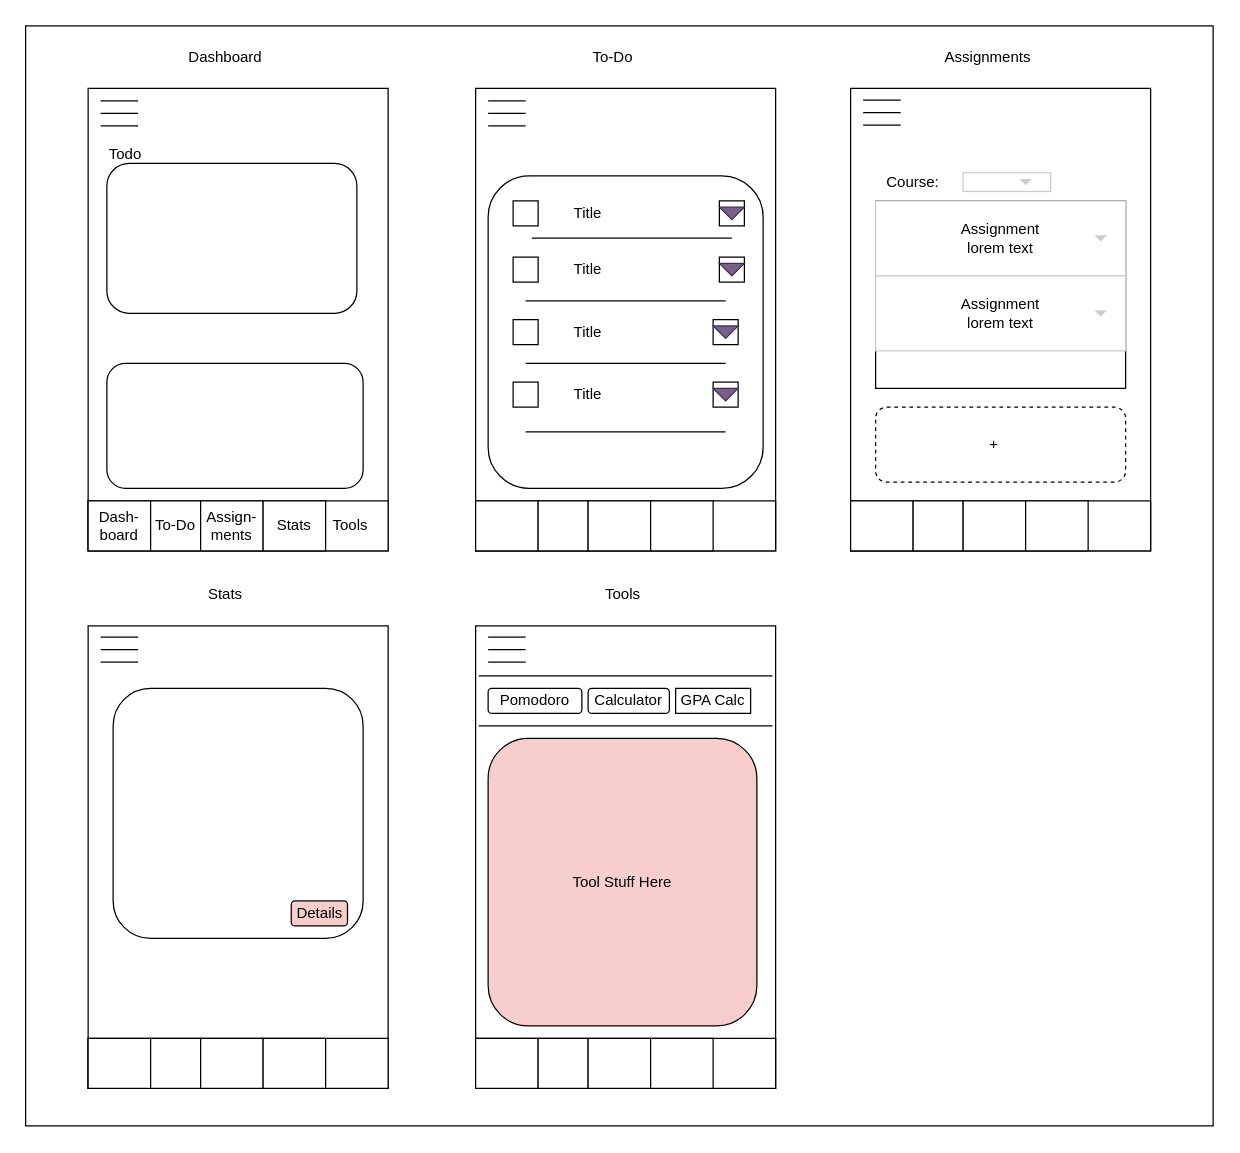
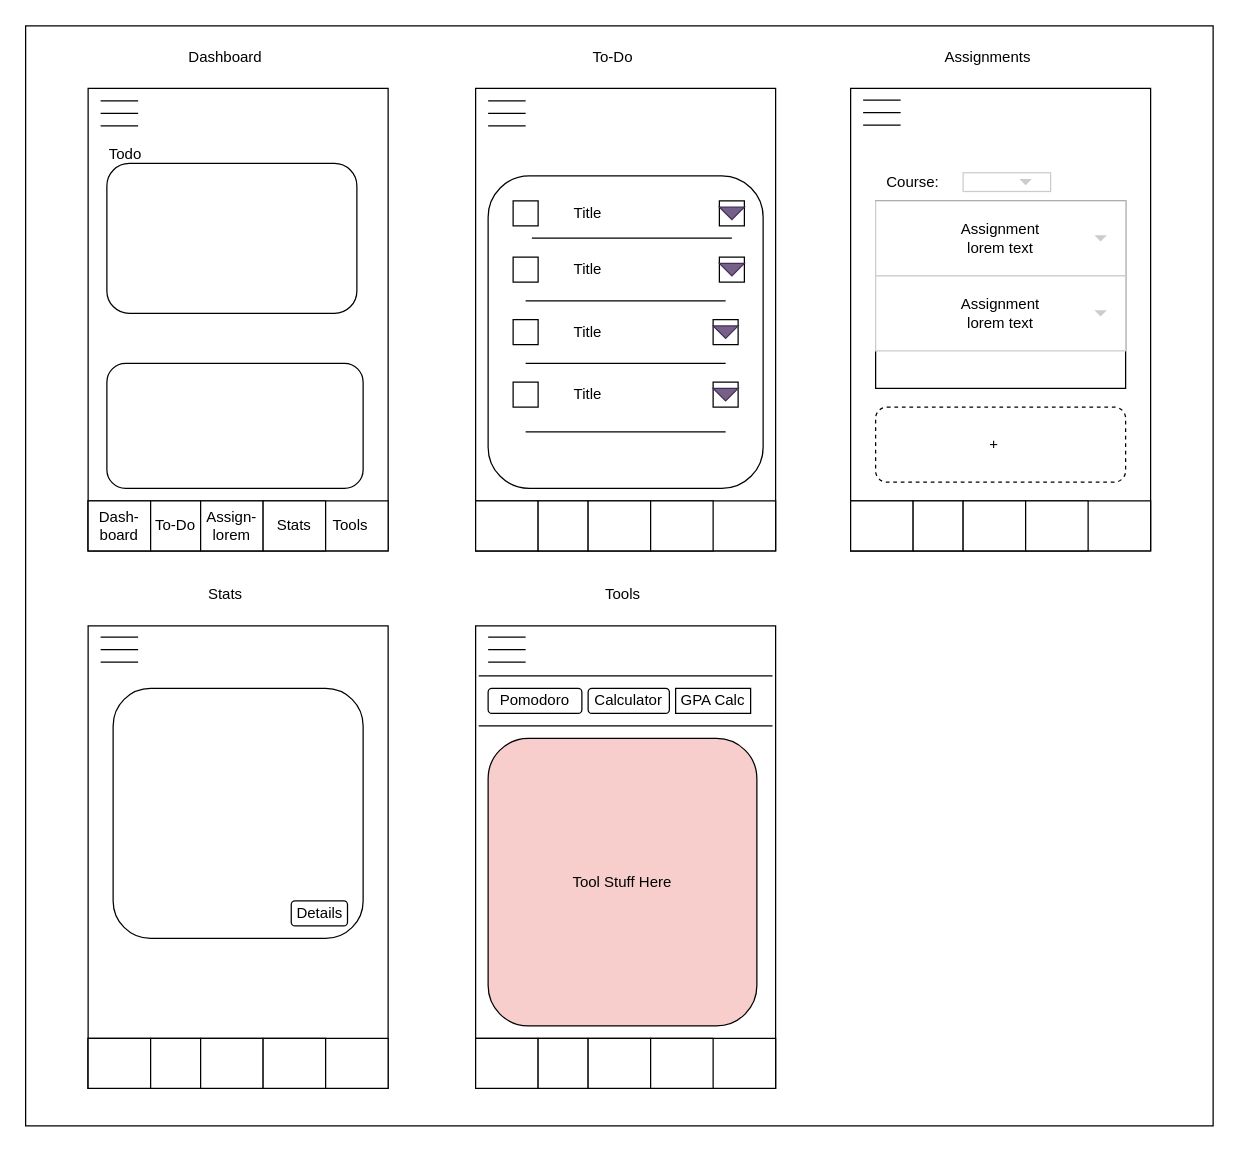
(232, 526) -> (232, 526)
(319, 913) -> (319, 913)
